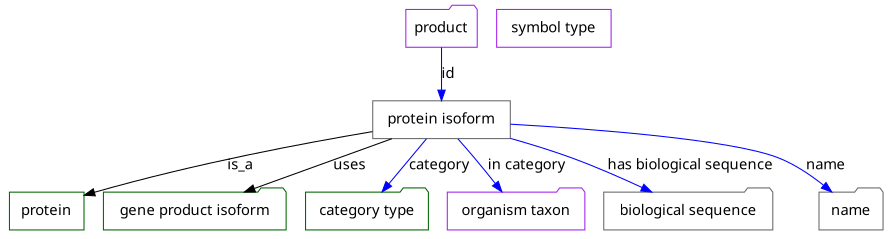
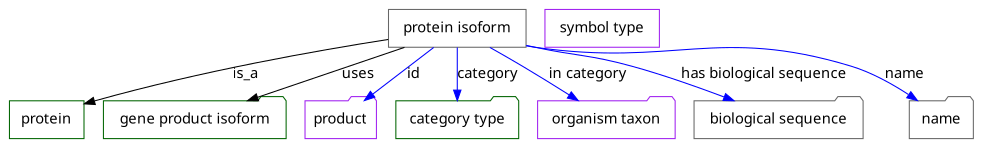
(442, 69) -> (403, 71)
